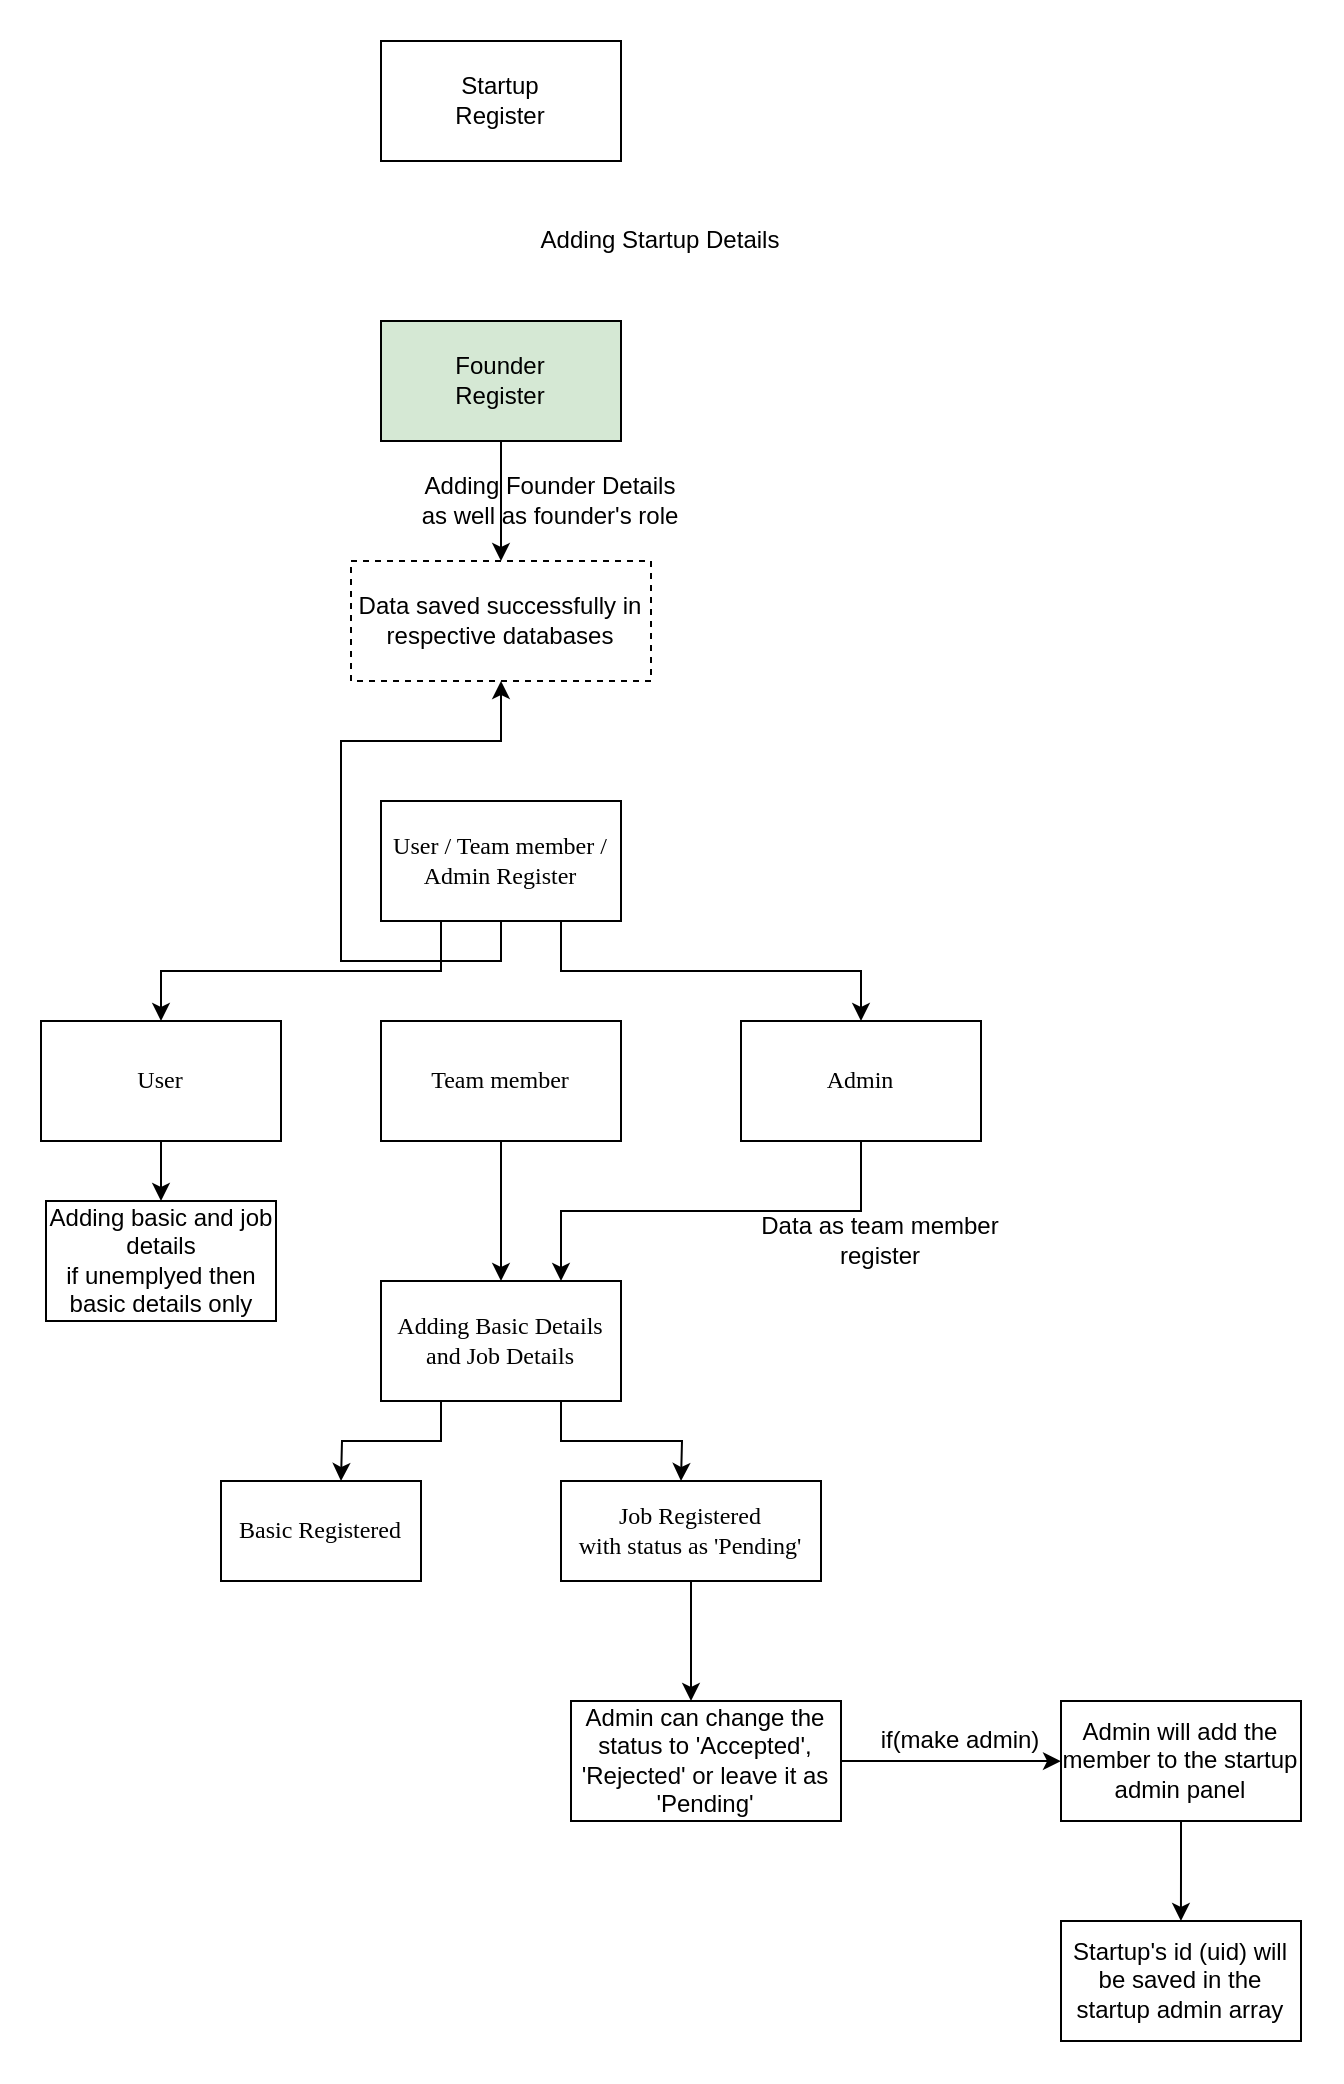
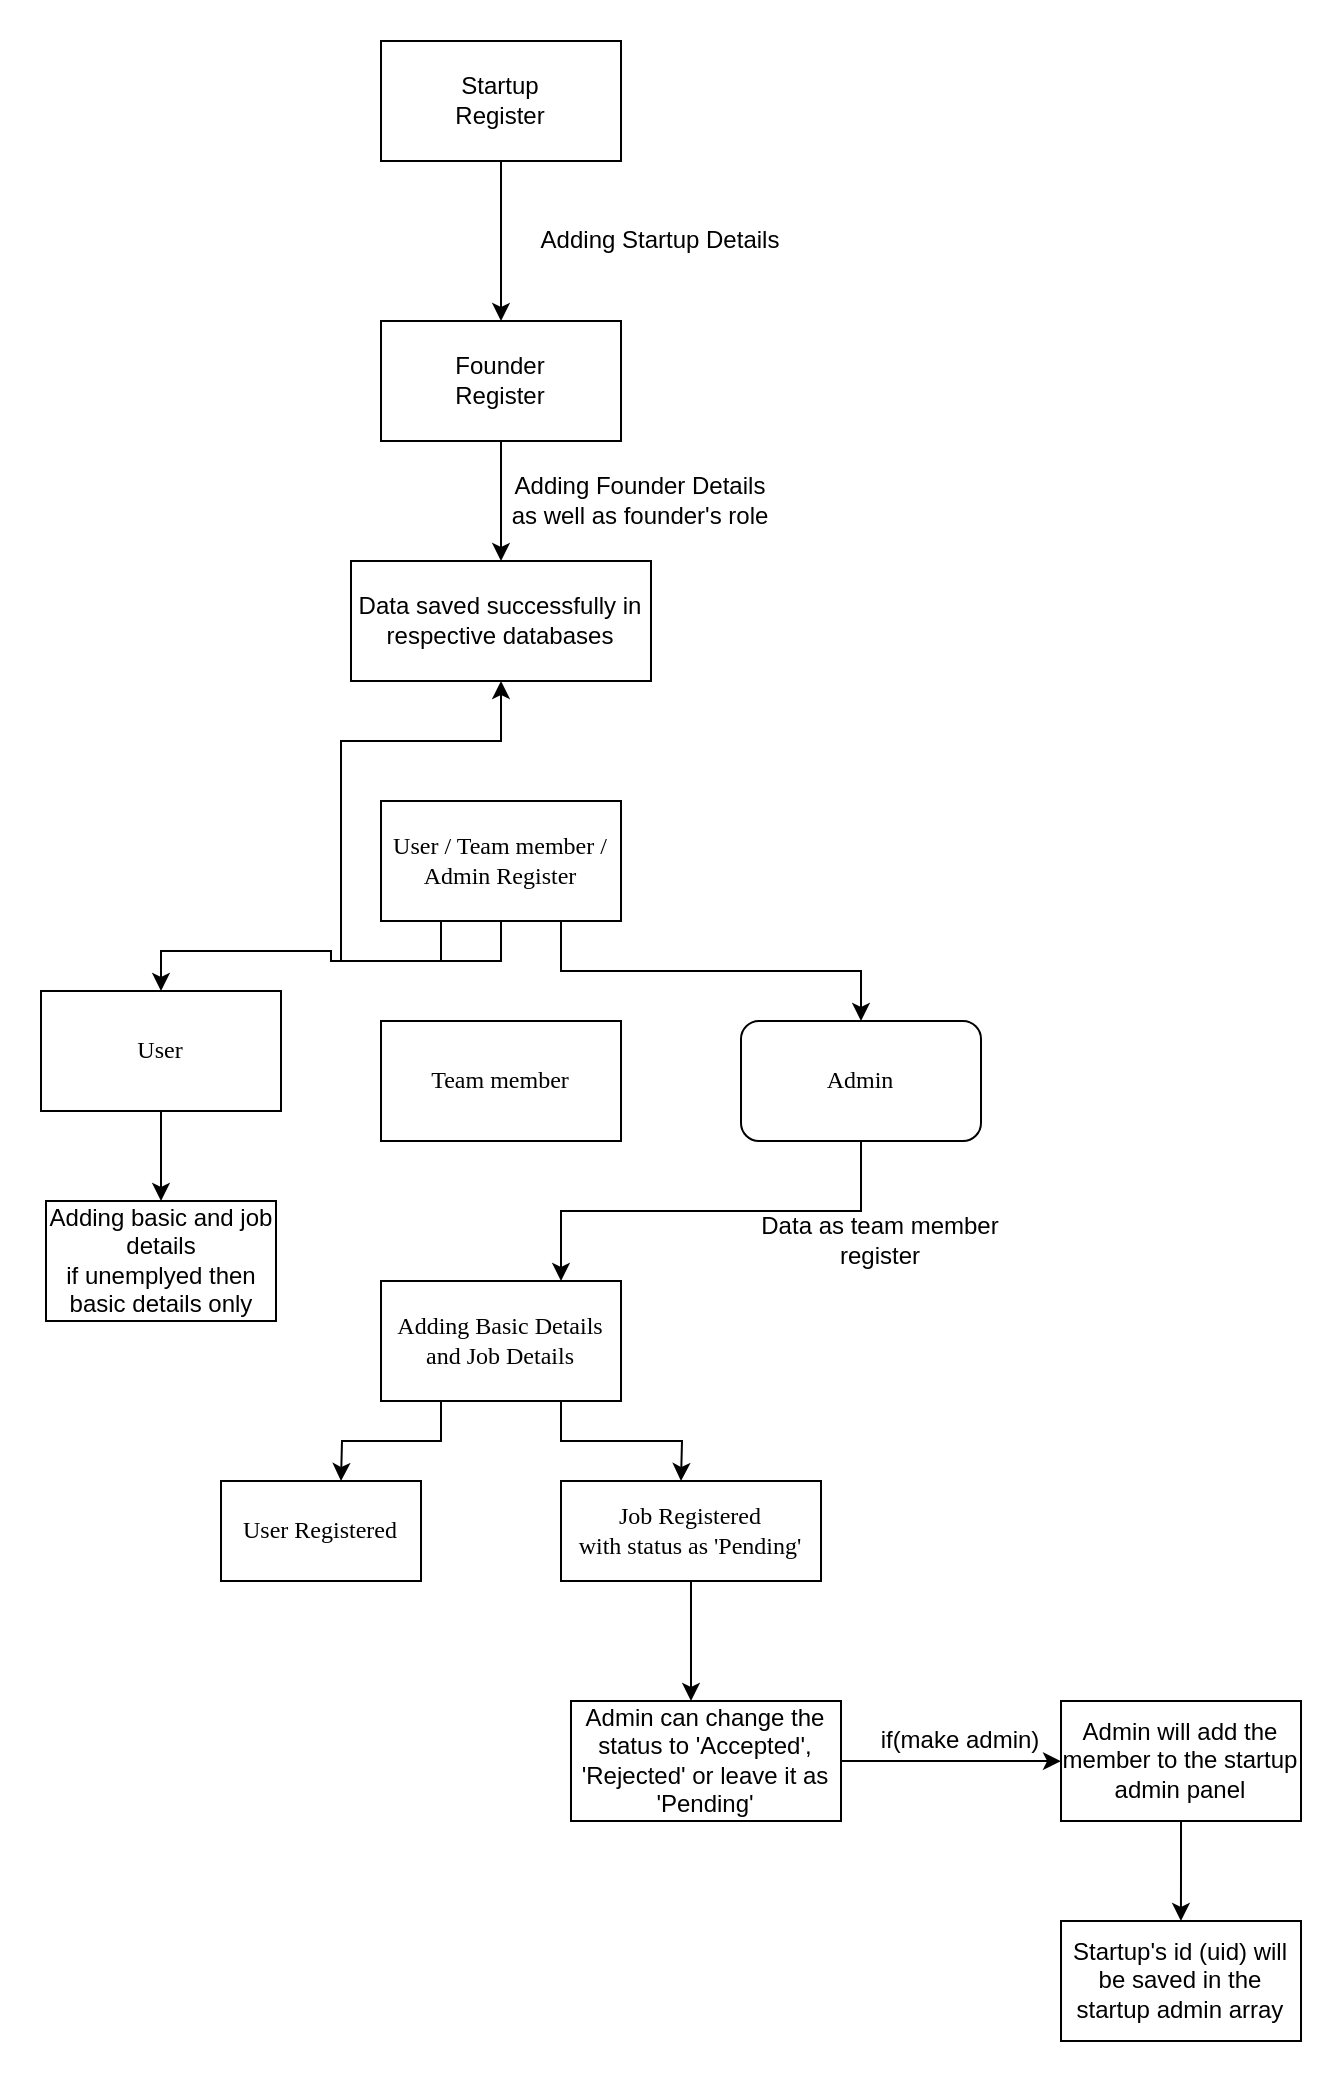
none -> (501, 234)
(501, 381) -> (501, 381)
(551, 501) -> (641, 501)
(501, 621) -> (501, 621)
(161, 1081) -> (161, 1051)
(861, 1081) -> (861, 1081)
(501, 1204) -> none
(321, 1531) -> (321, 1531)
